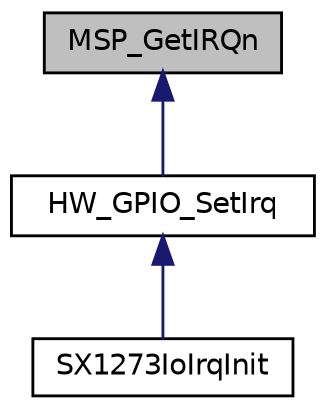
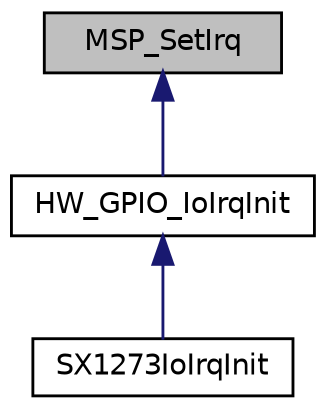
(163, 43) -> (163, 43)
(163, 206) -> (163, 206)
